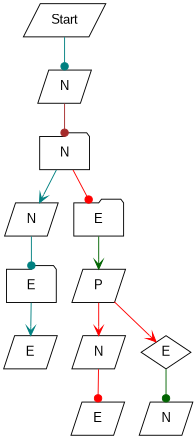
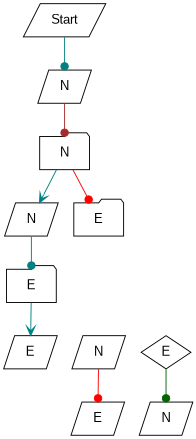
(99, 286) -> none
